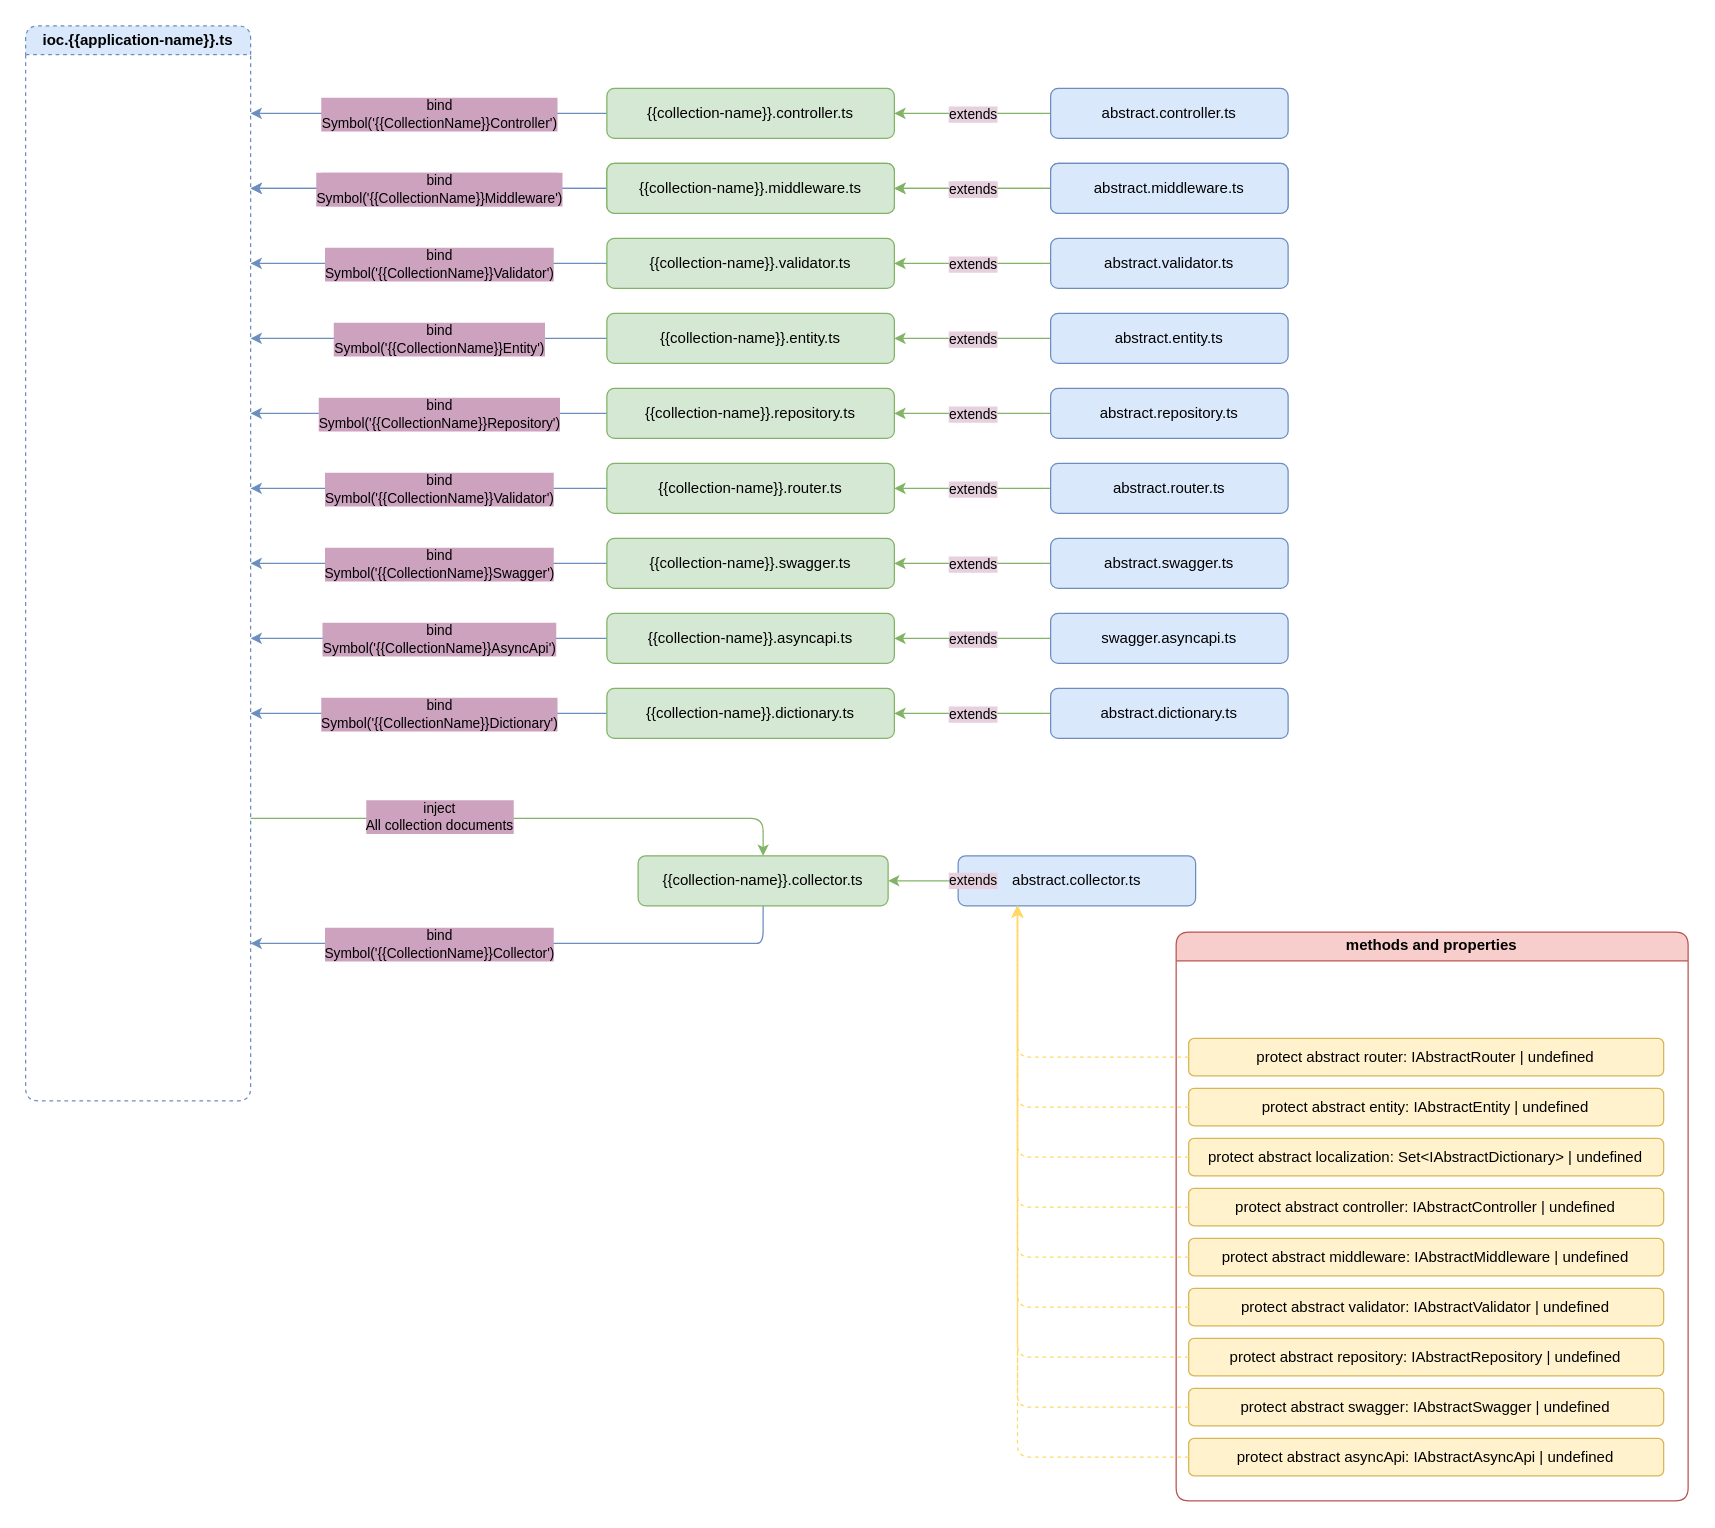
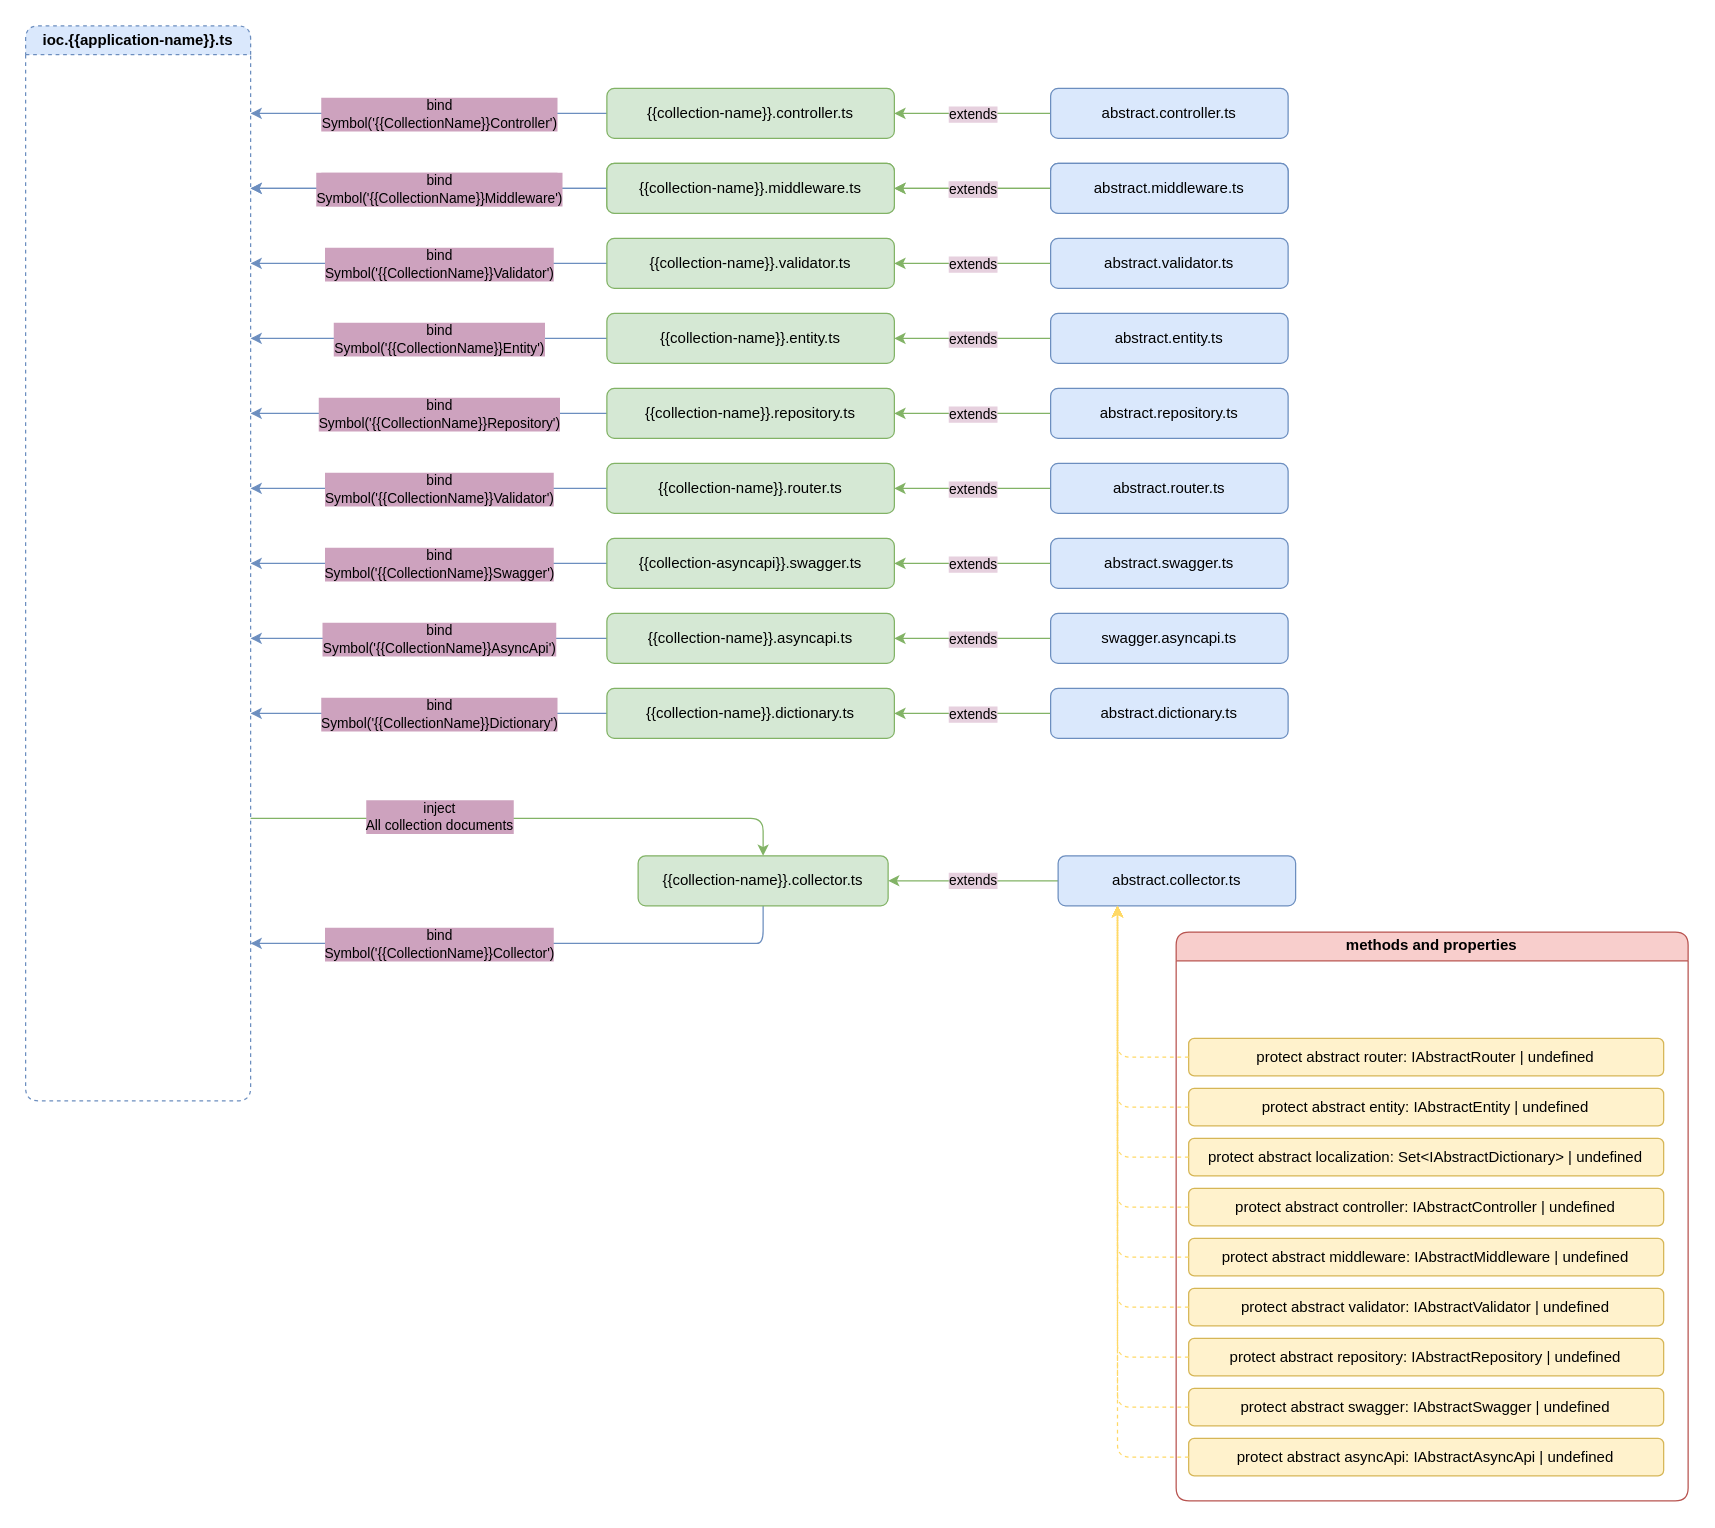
(751, 563) -> (751, 563)
(1077, 881) -> (1177, 881)
